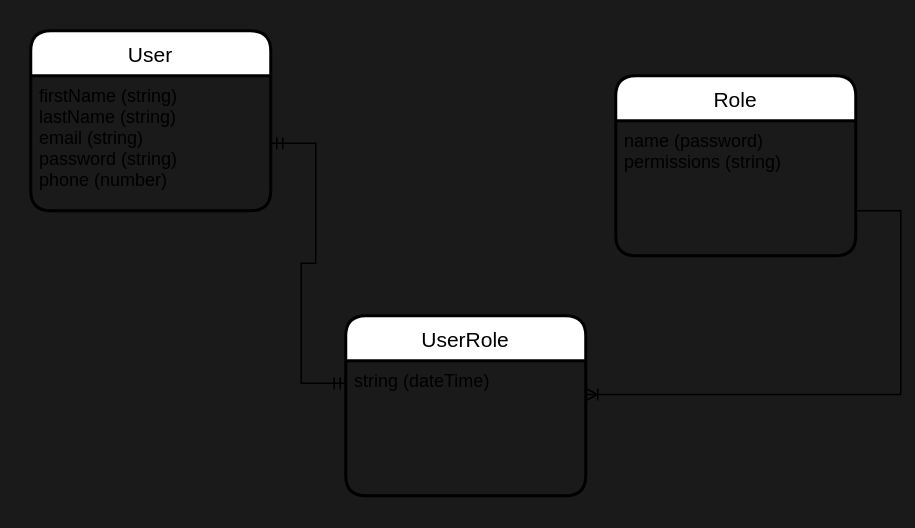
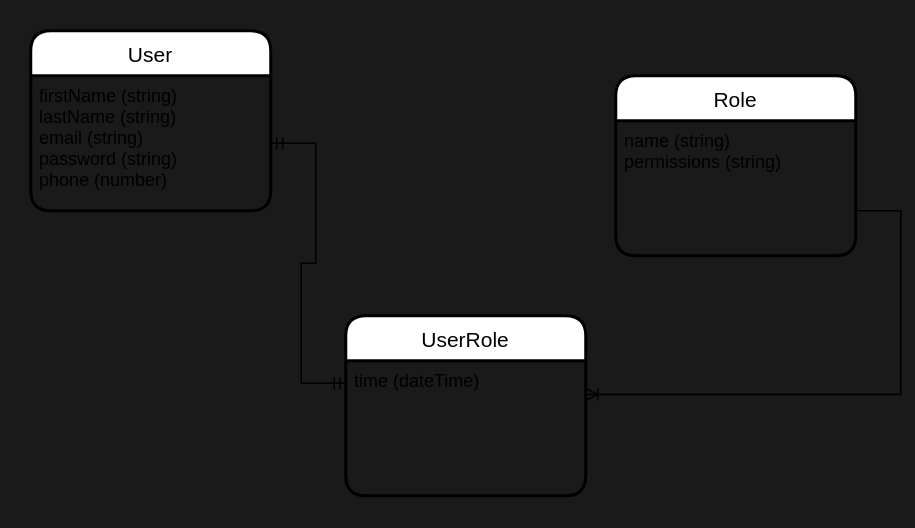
(697, 141) -> (685, 141)
(433, 381) -> (423, 381)
